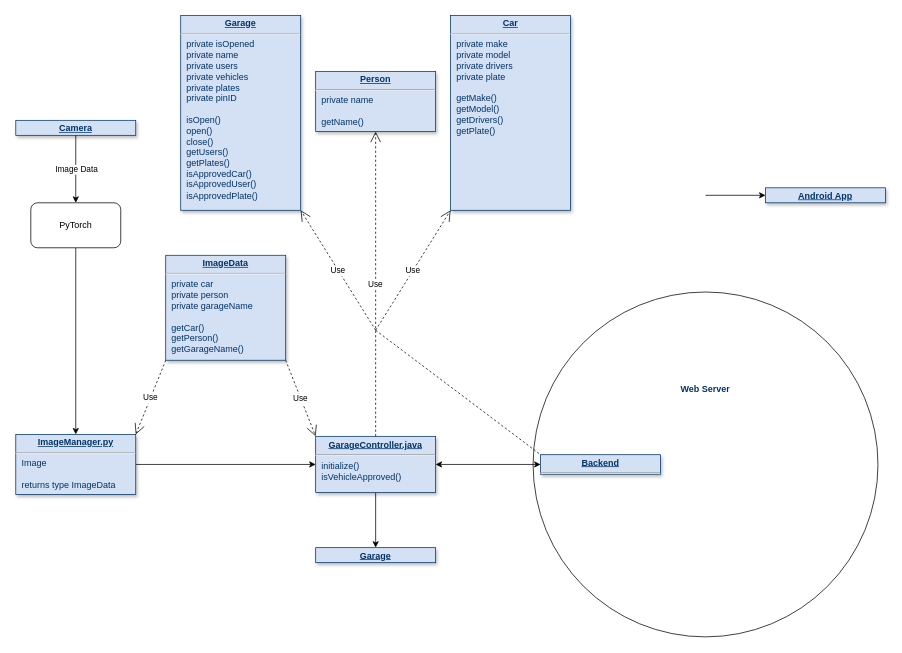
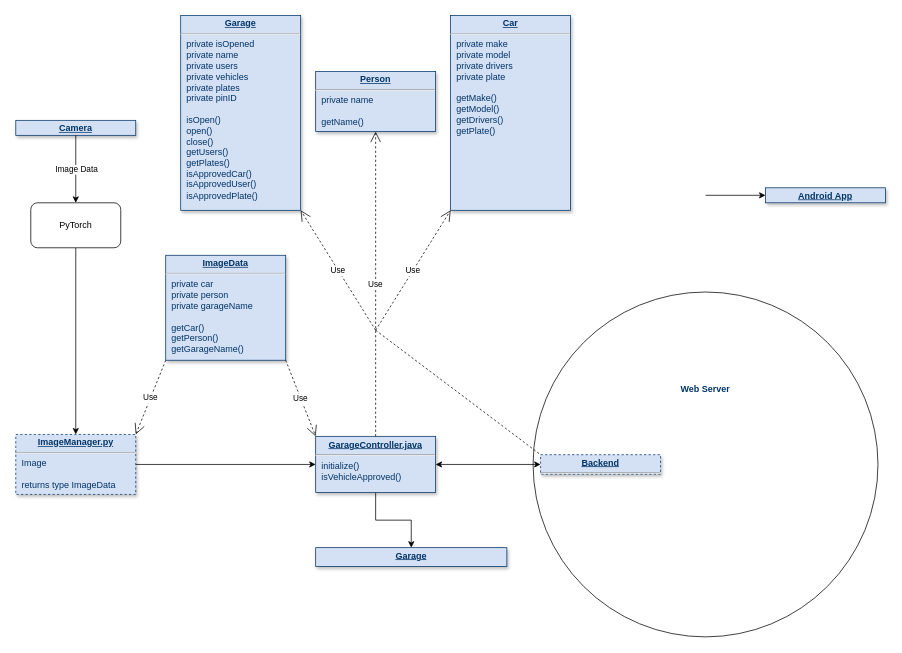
(75, 465) -> (75, 465)
(600, 465) -> (600, 465)
(375, 555) -> (411, 557)
